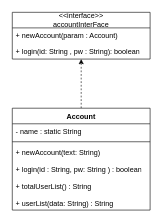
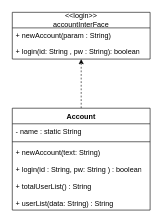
(81, 20) -> (81, 20)
(71, 36) -> (68, 36)
